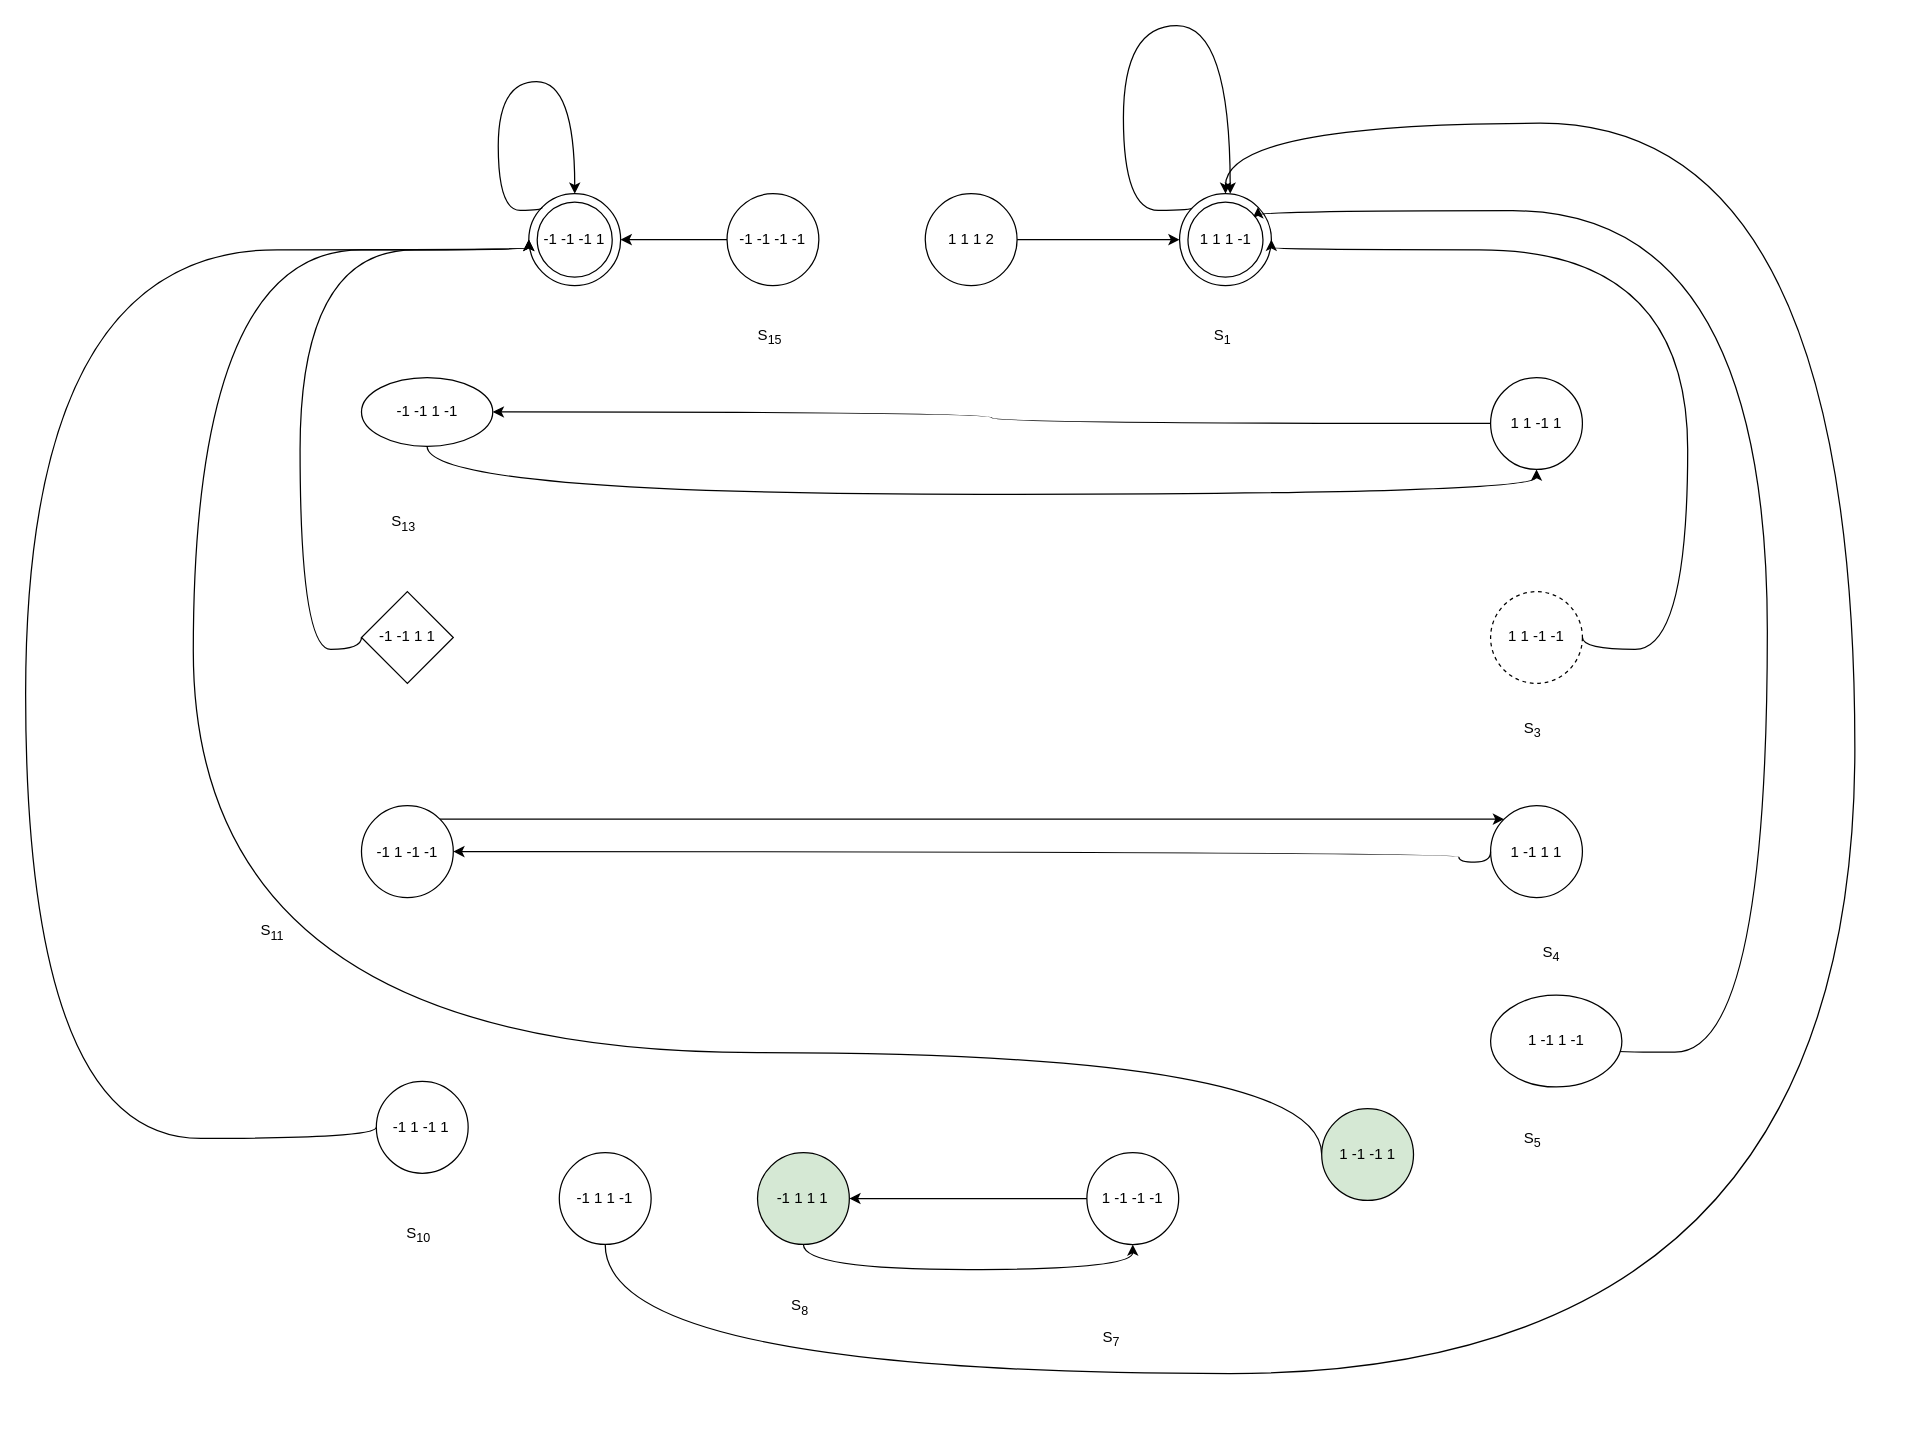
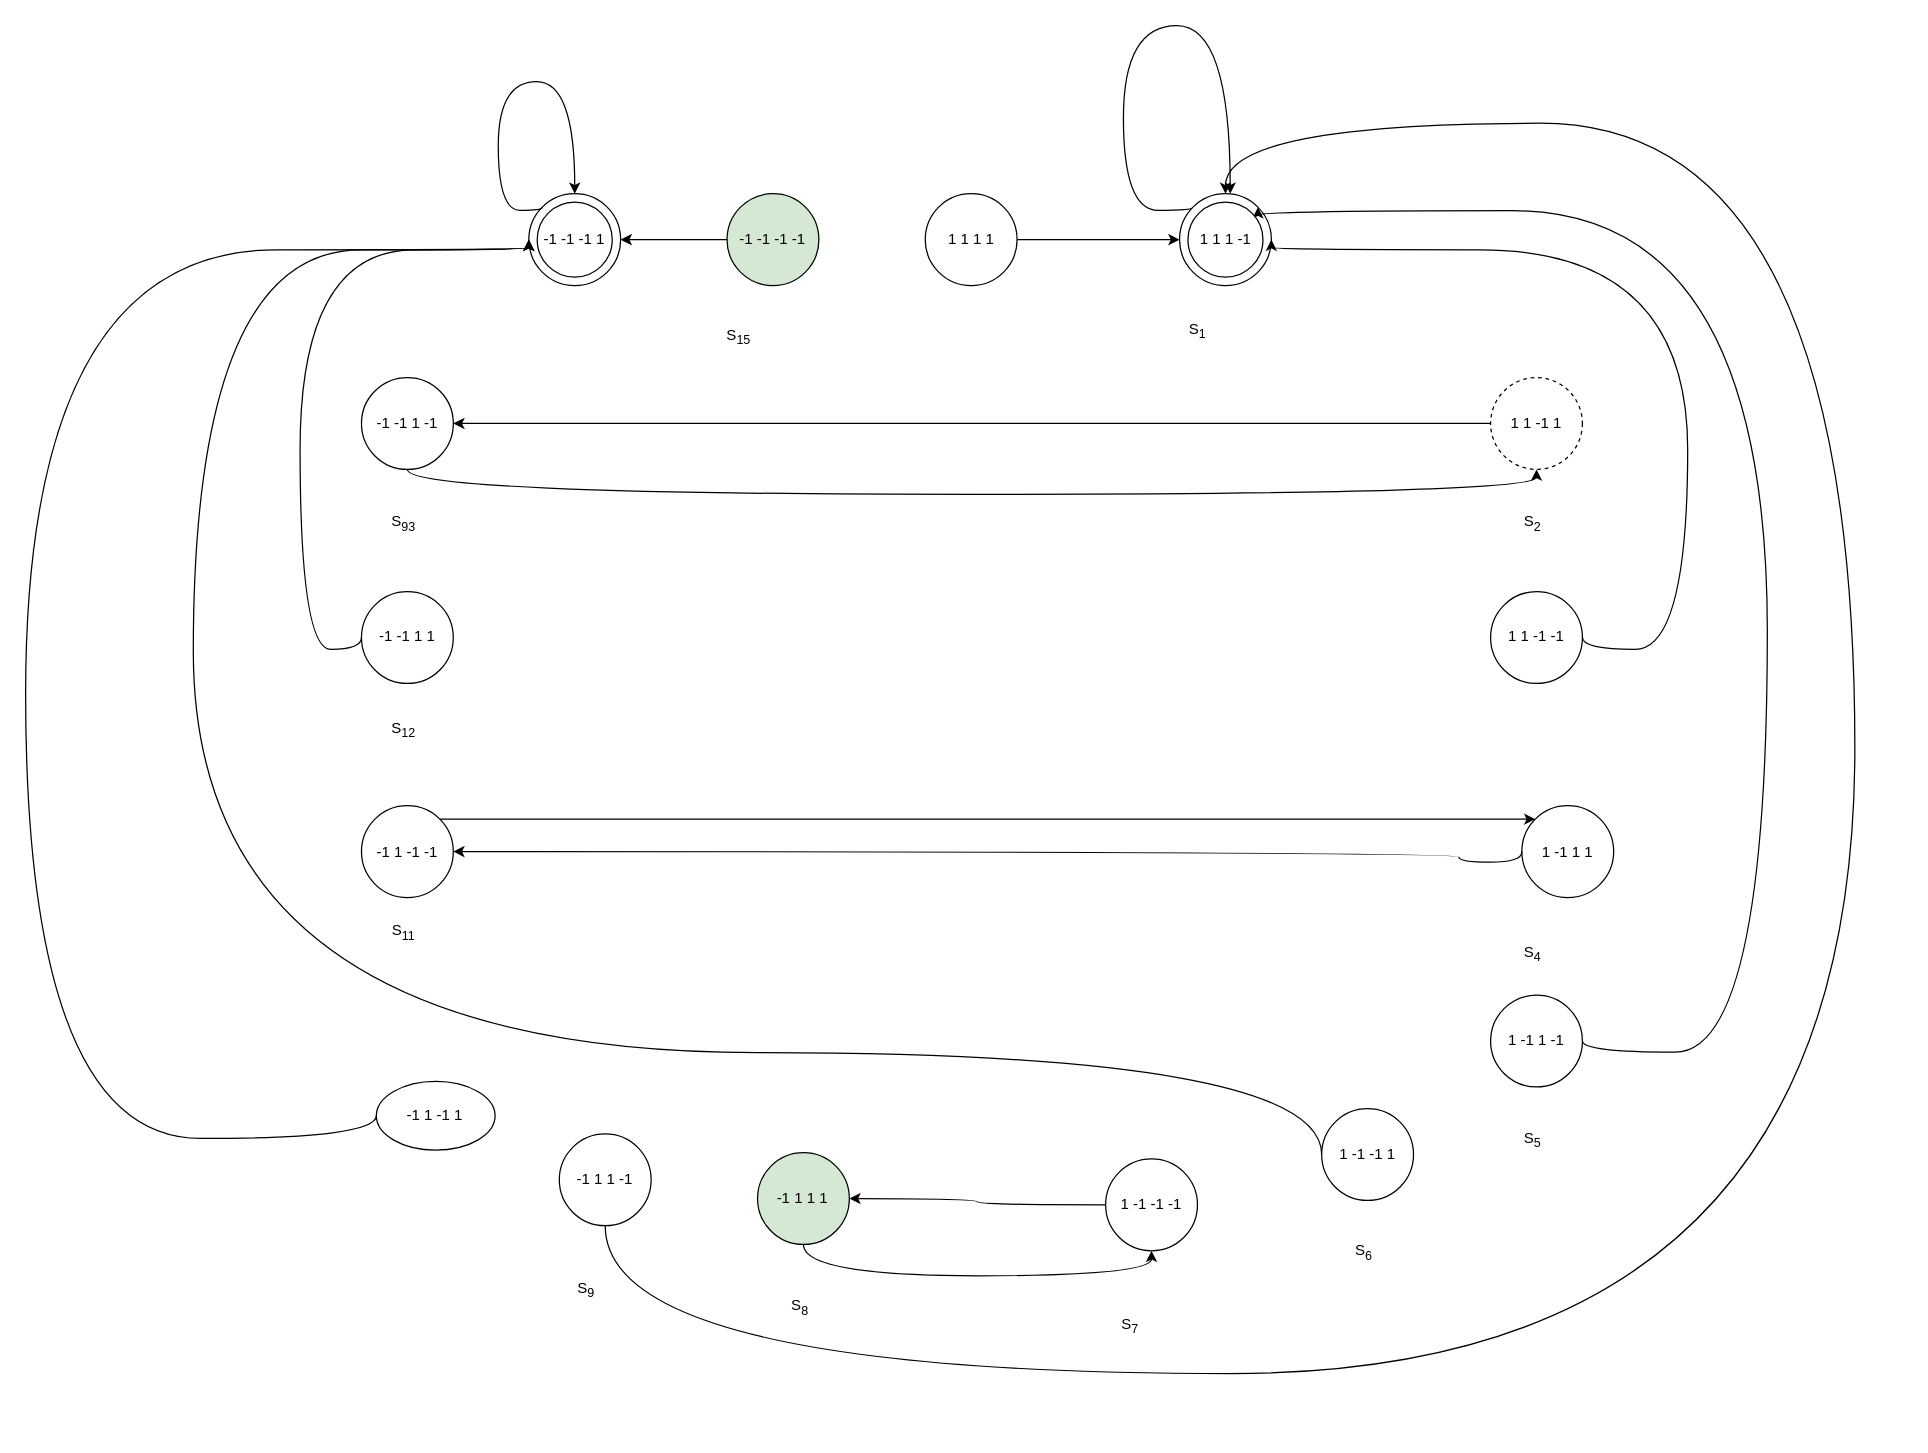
(971, 239) -> (971, 239)
(773, 240) -> (773, 240)
(769, 337) -> (738, 337)
(1221, 337) -> (1196, 331)
(427, 412) -> (407, 423)
(1536, 423) -> (1536, 423)
(404, 523) -> (404, 523)
none -> (1532, 523)
(407, 637) -> (407, 637)
(1536, 637) -> (1536, 637)
none -> (404, 729)
(1532, 729) -> none
(1536, 851) -> (1567, 851)
(272, 931) -> (404, 931)
(1551, 953) -> (1532, 953)
(1556, 1041) -> (1536, 1041)
(422, 1127) -> (436, 1115)
(1367, 1154) -> (1367, 1154)
(605, 1198) -> (605, 1179)
(1133, 1198) -> (1151, 1204)
(418, 1234) -> none
none -> (1363, 1251)
none -> (586, 1289)
(1110, 1339) -> (1129, 1326)
